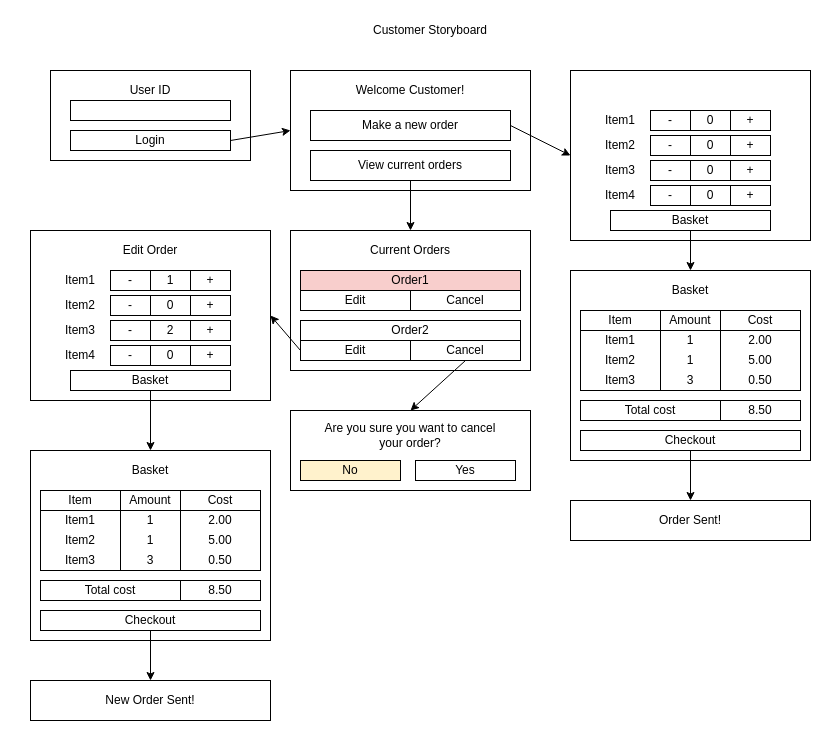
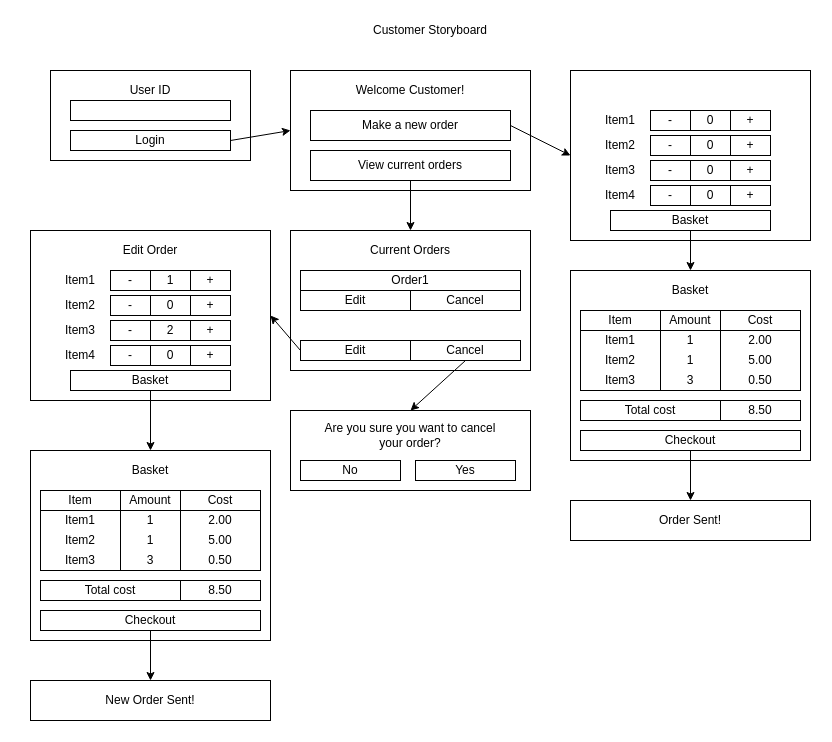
(411, 281) -> (411, 281)
(411, 331) -> none
(351, 471) -> (351, 471)
